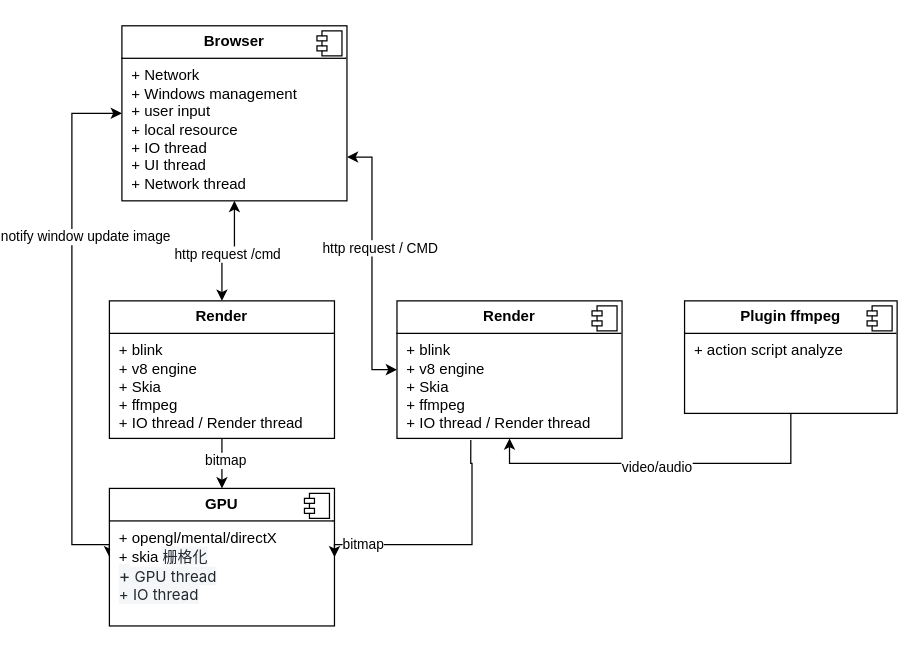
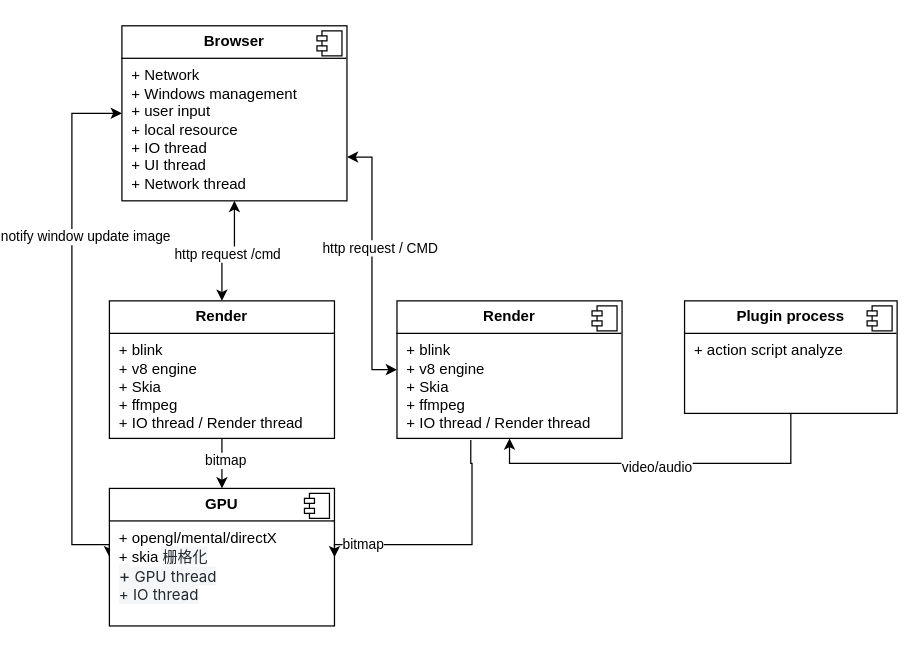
(769, 301) -> (769, 301)
